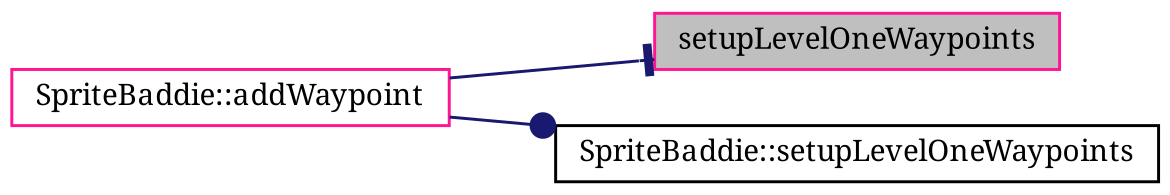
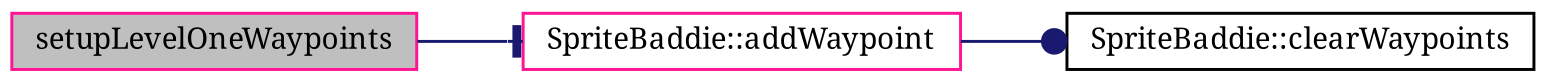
(544, 69) -> (462, 41)
(857, 154) -> (1300, 41)
